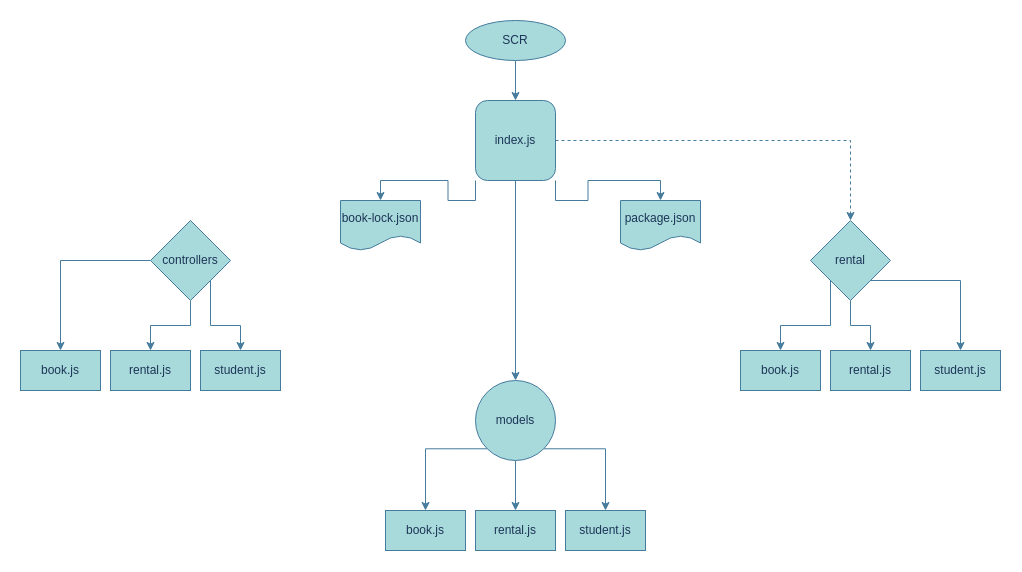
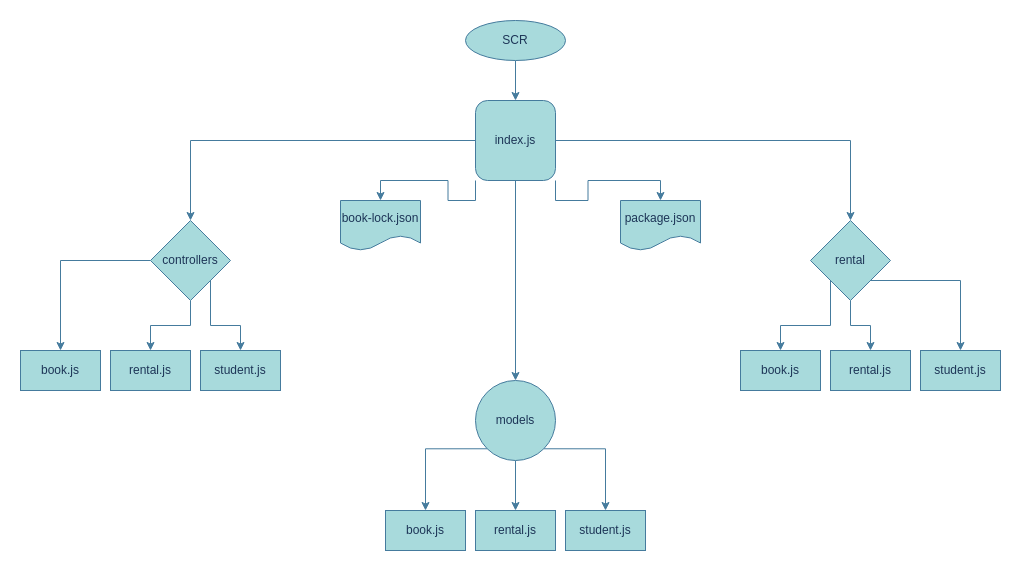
none -> (297, 141)
(740, 141) -> (740, 141)
